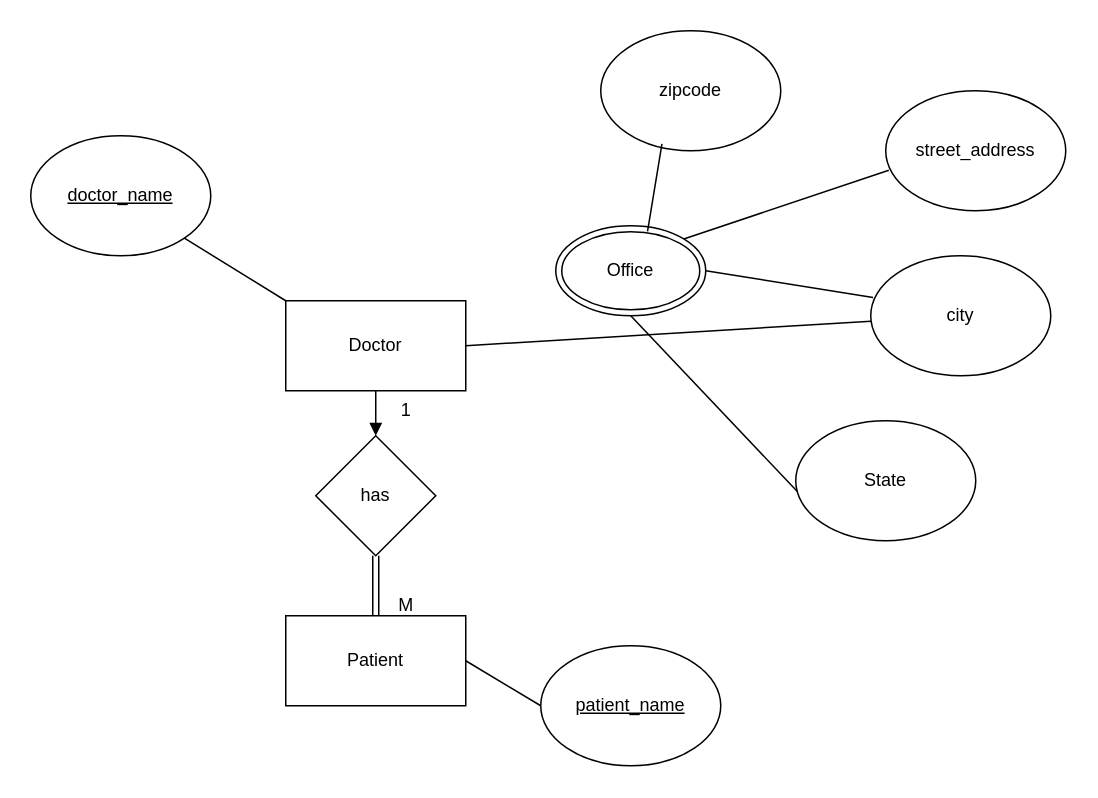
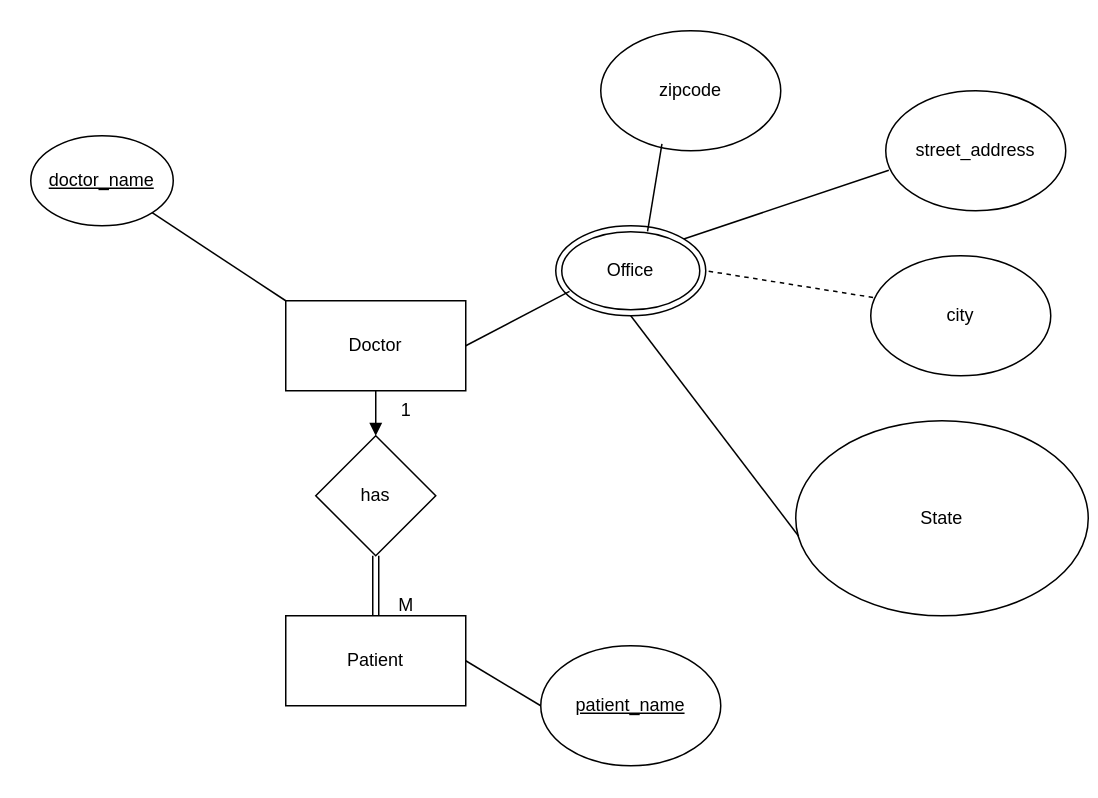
(121, 196) -> (102, 181)
(788, 284) -> (788, 284)
(761, 328) -> (517, 319)
(886, 481) -> (942, 518)
